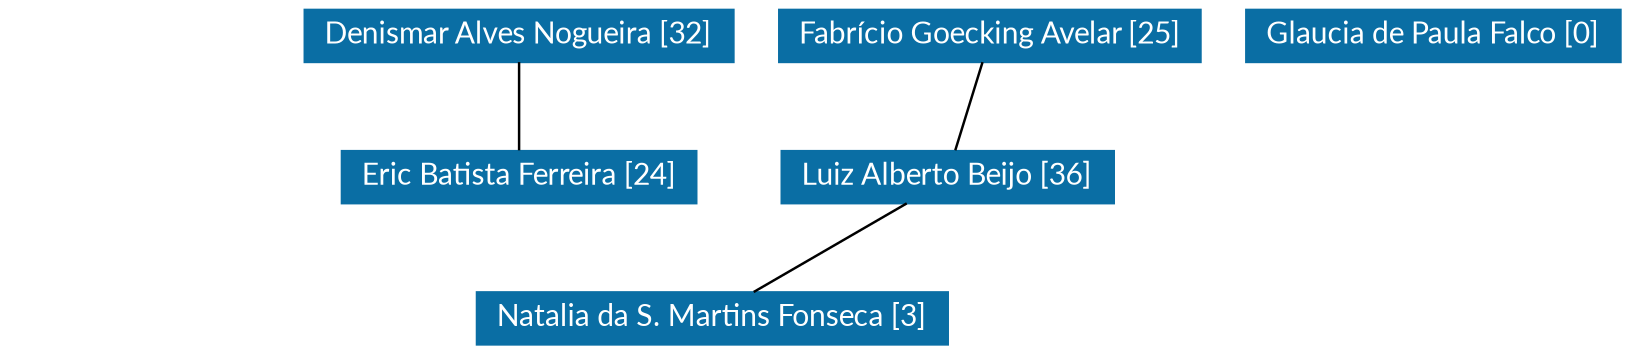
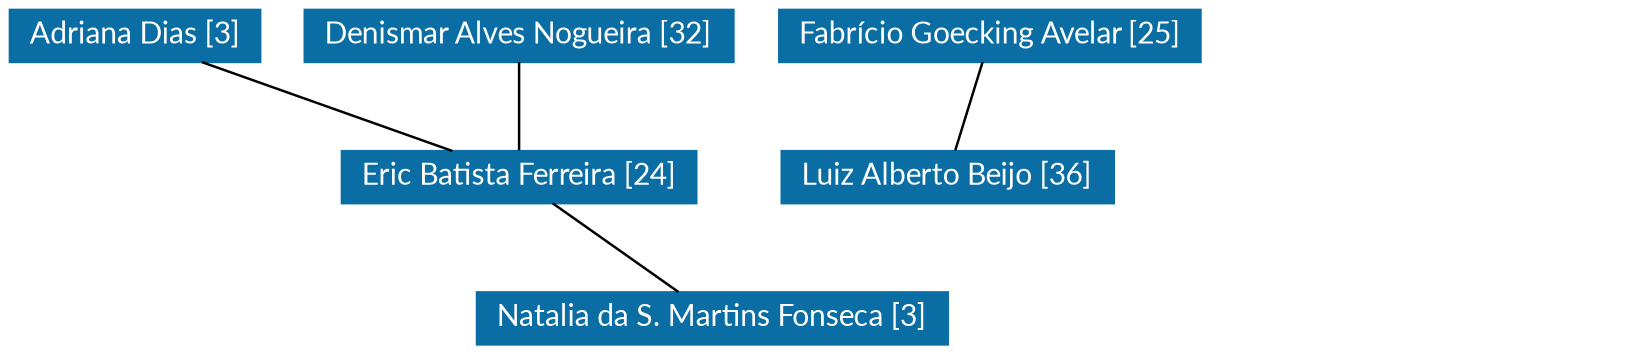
none -> (135, 36)
(1433, 36) -> none
(830, 248) -> (616, 248)
